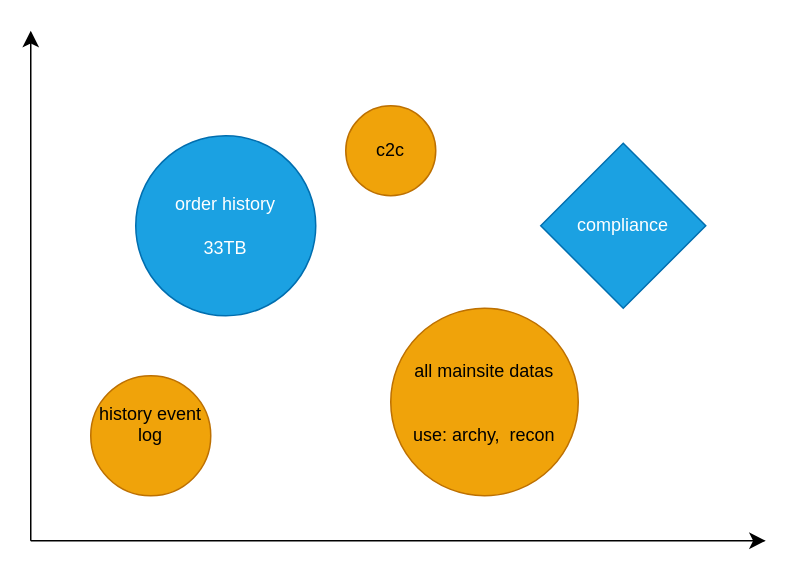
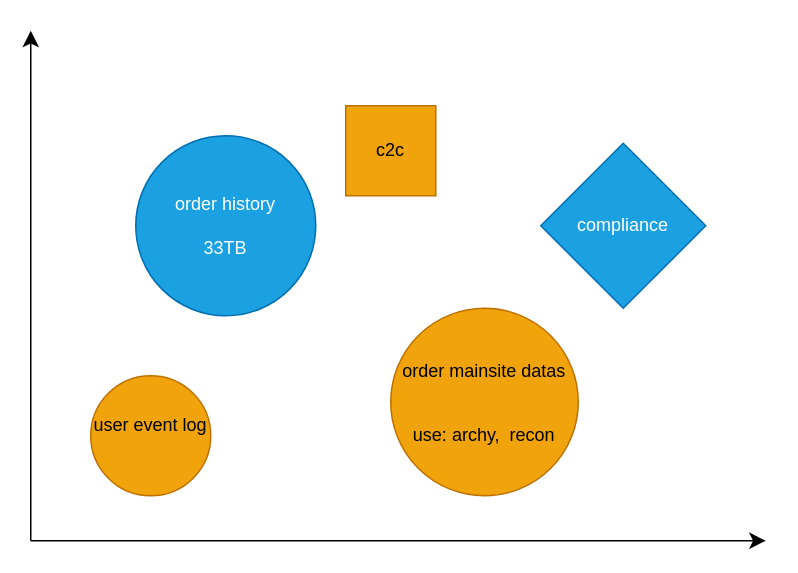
(391, 151) -> (391, 151)
(485, 403) -> (485, 403)
(151, 436) -> (151, 436)
